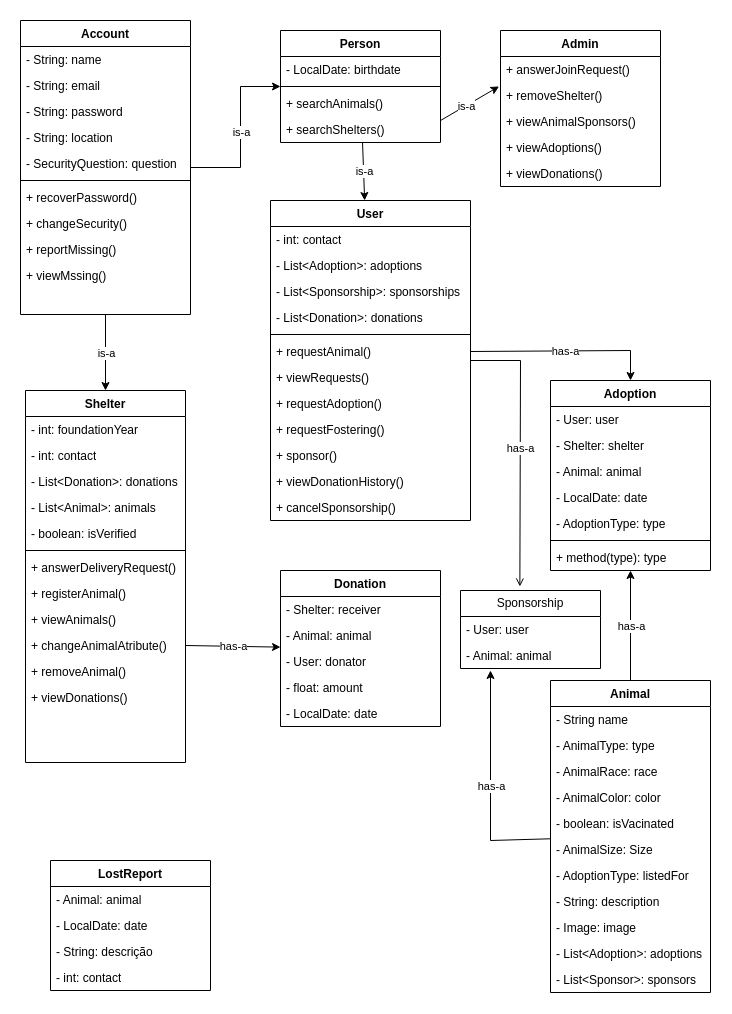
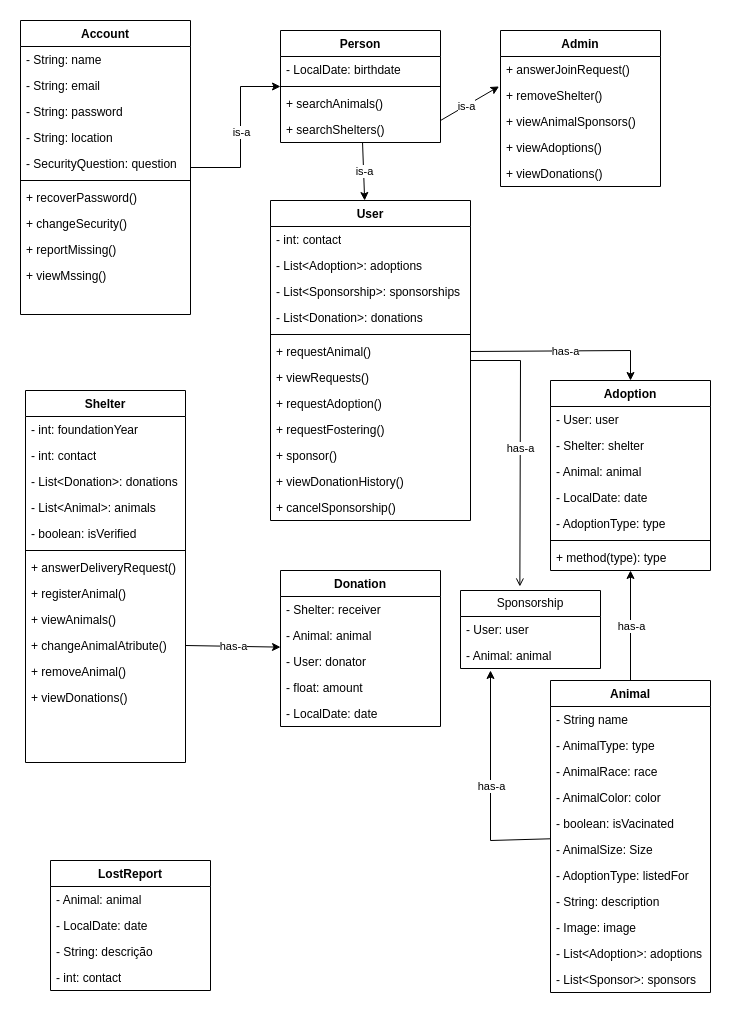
(106, 348) -> none
